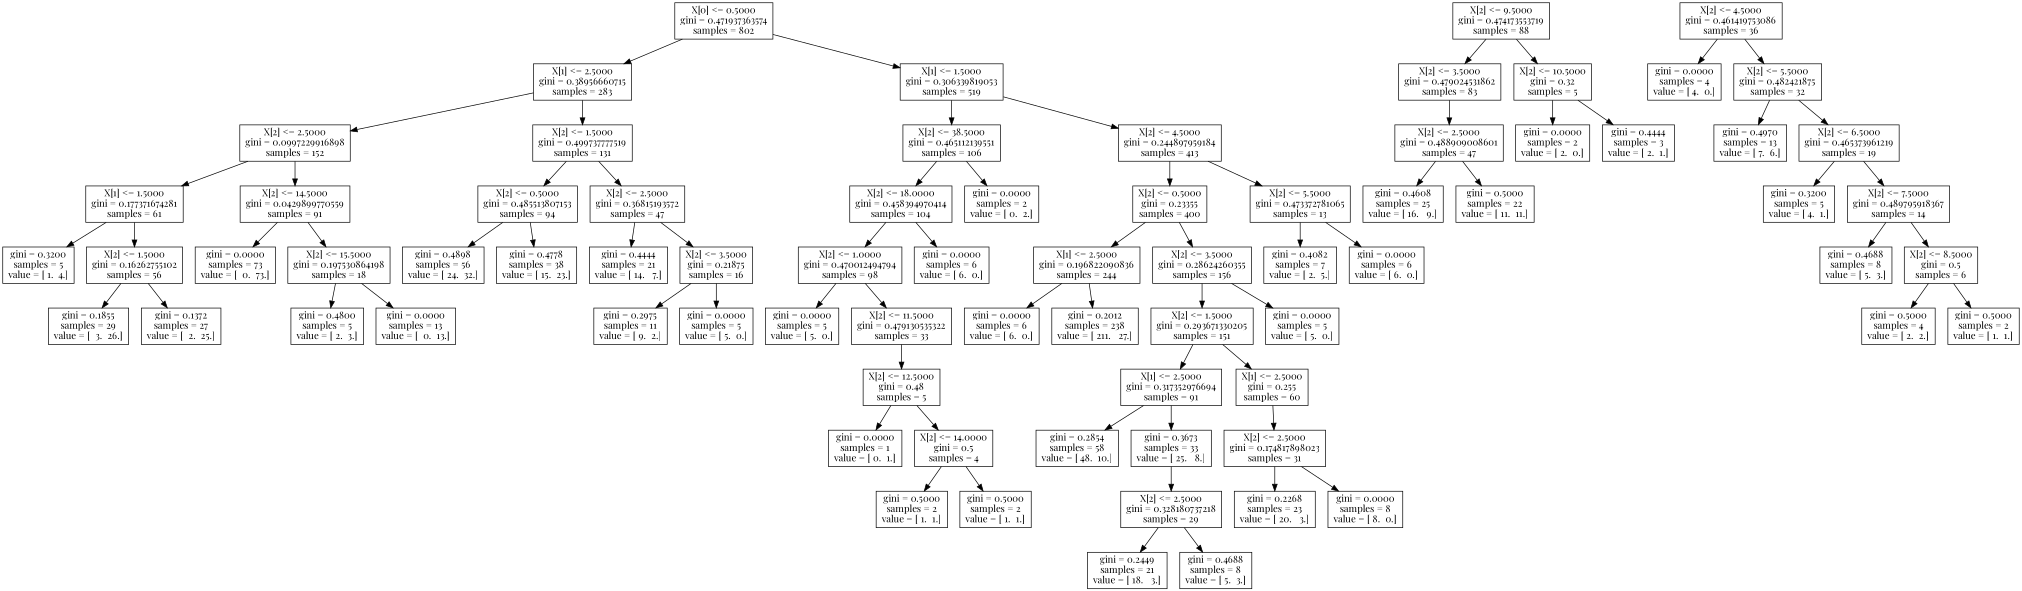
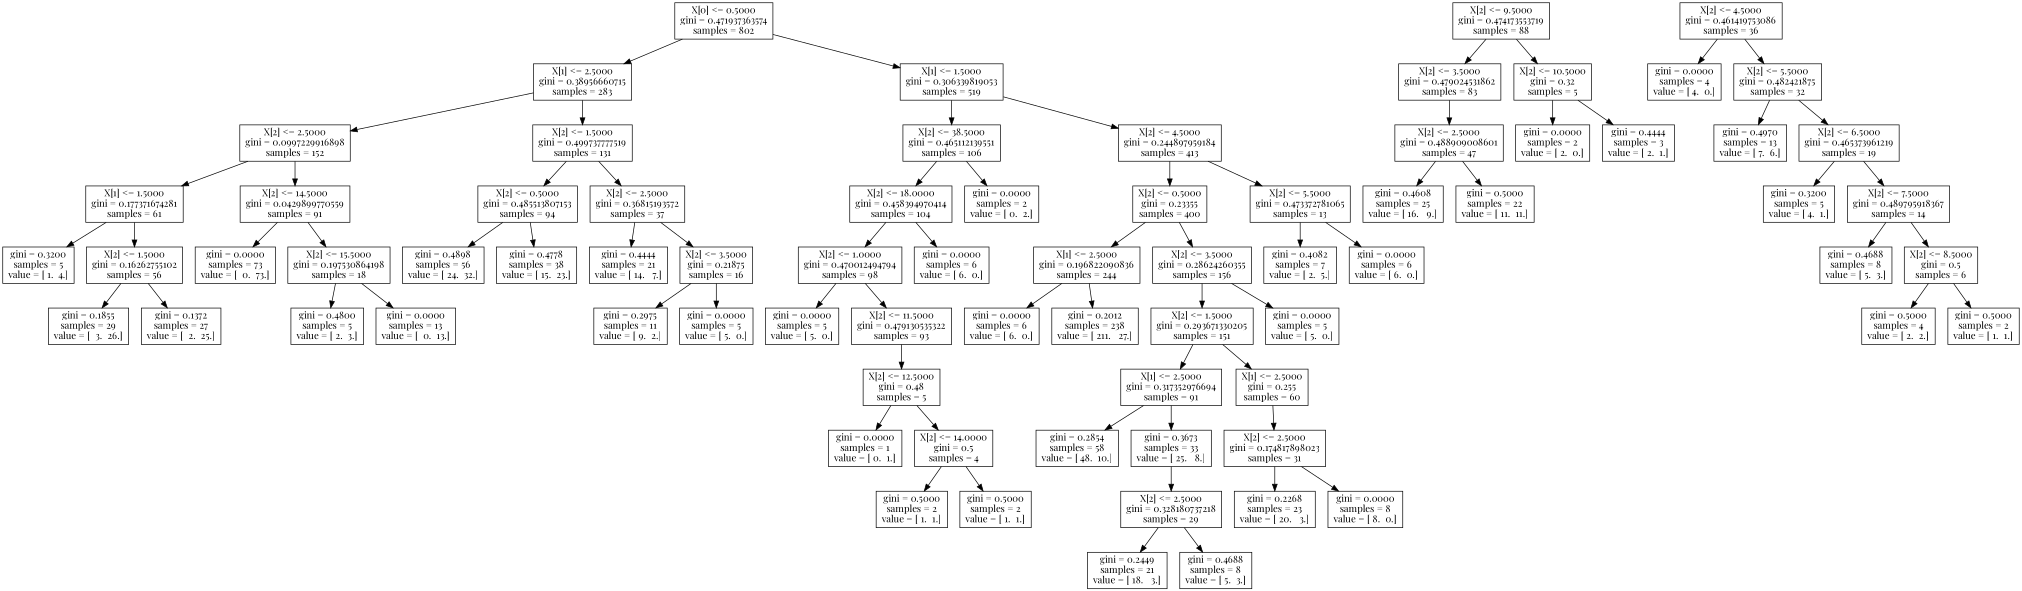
(637, 204) -> (637, 204)
(902, 326) -> (902, 326)
